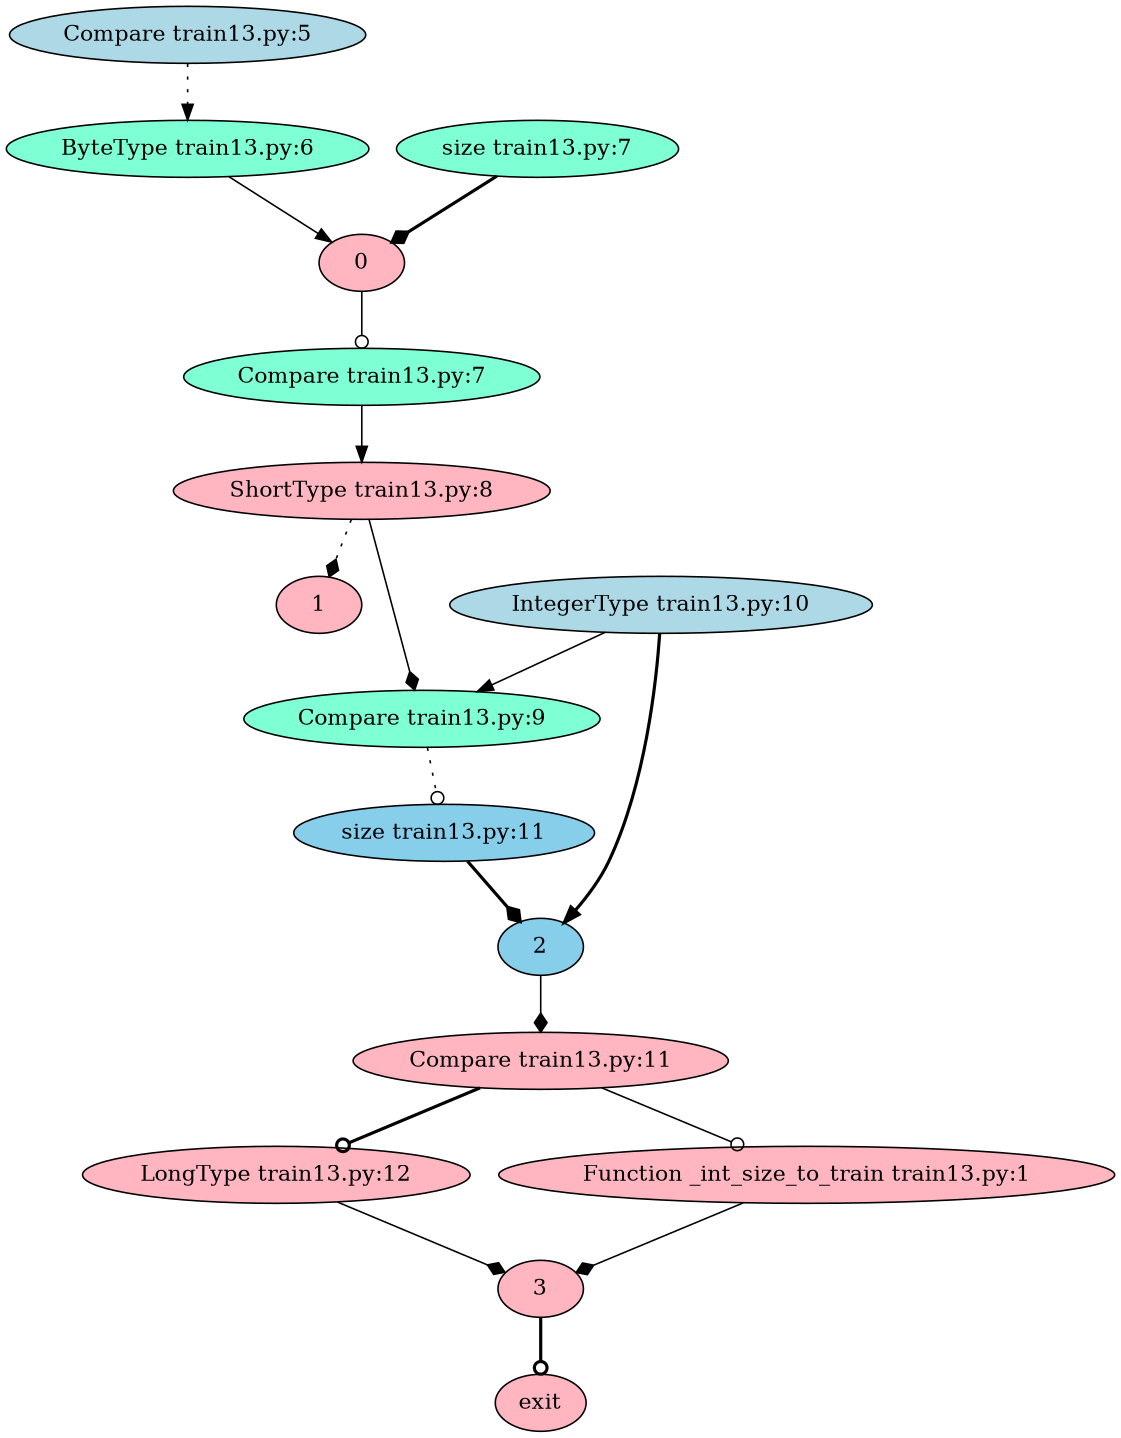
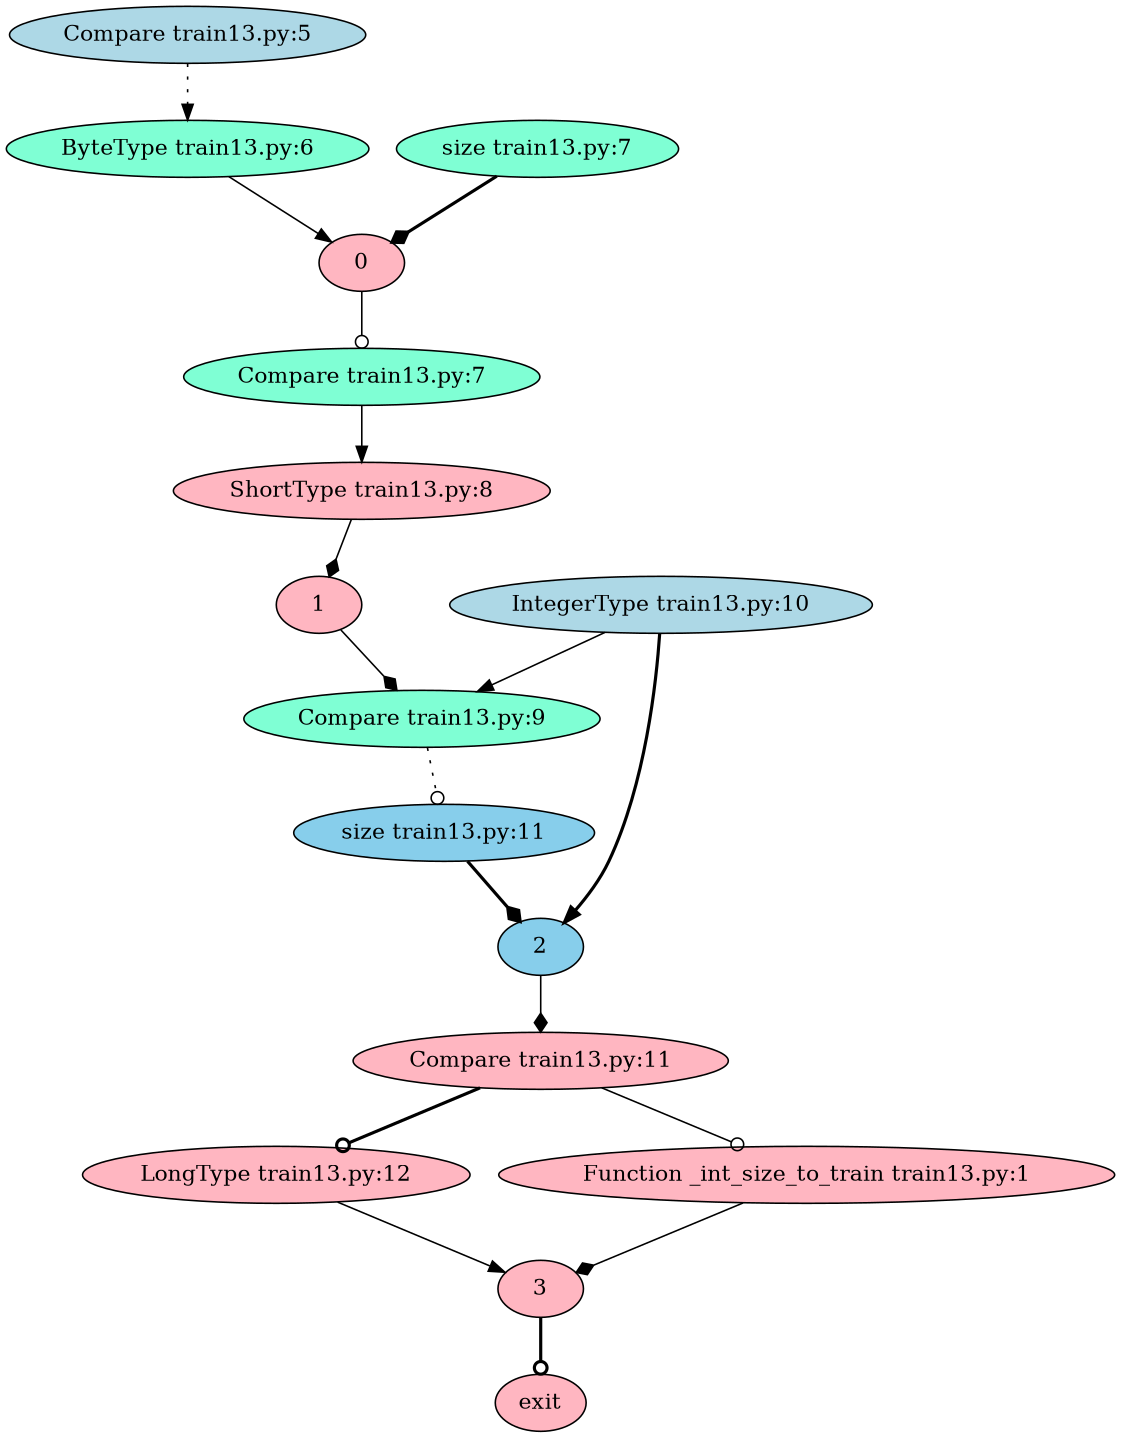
(344, 539) -> (344, 539)
(389, 595) -> (362, 653)
(414, 1234) -> (414, 1234)
